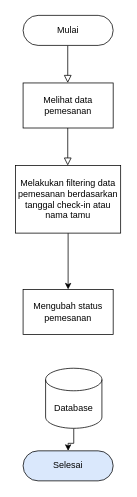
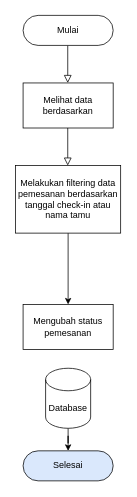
(68, 105) -> (68, 105)
(68, 312) -> (68, 327)
(74, 398) -> (68, 398)
